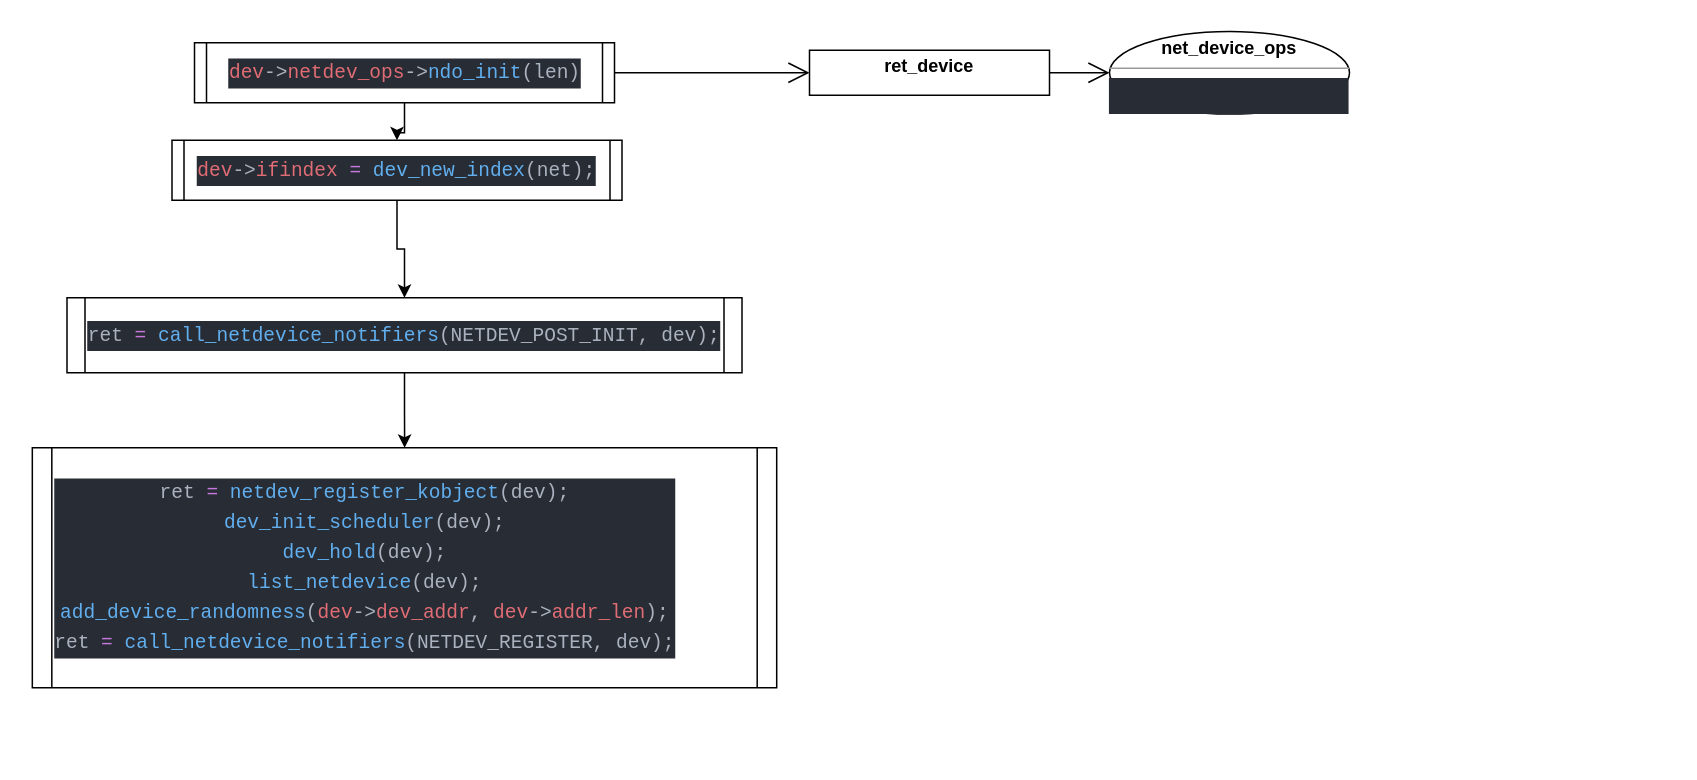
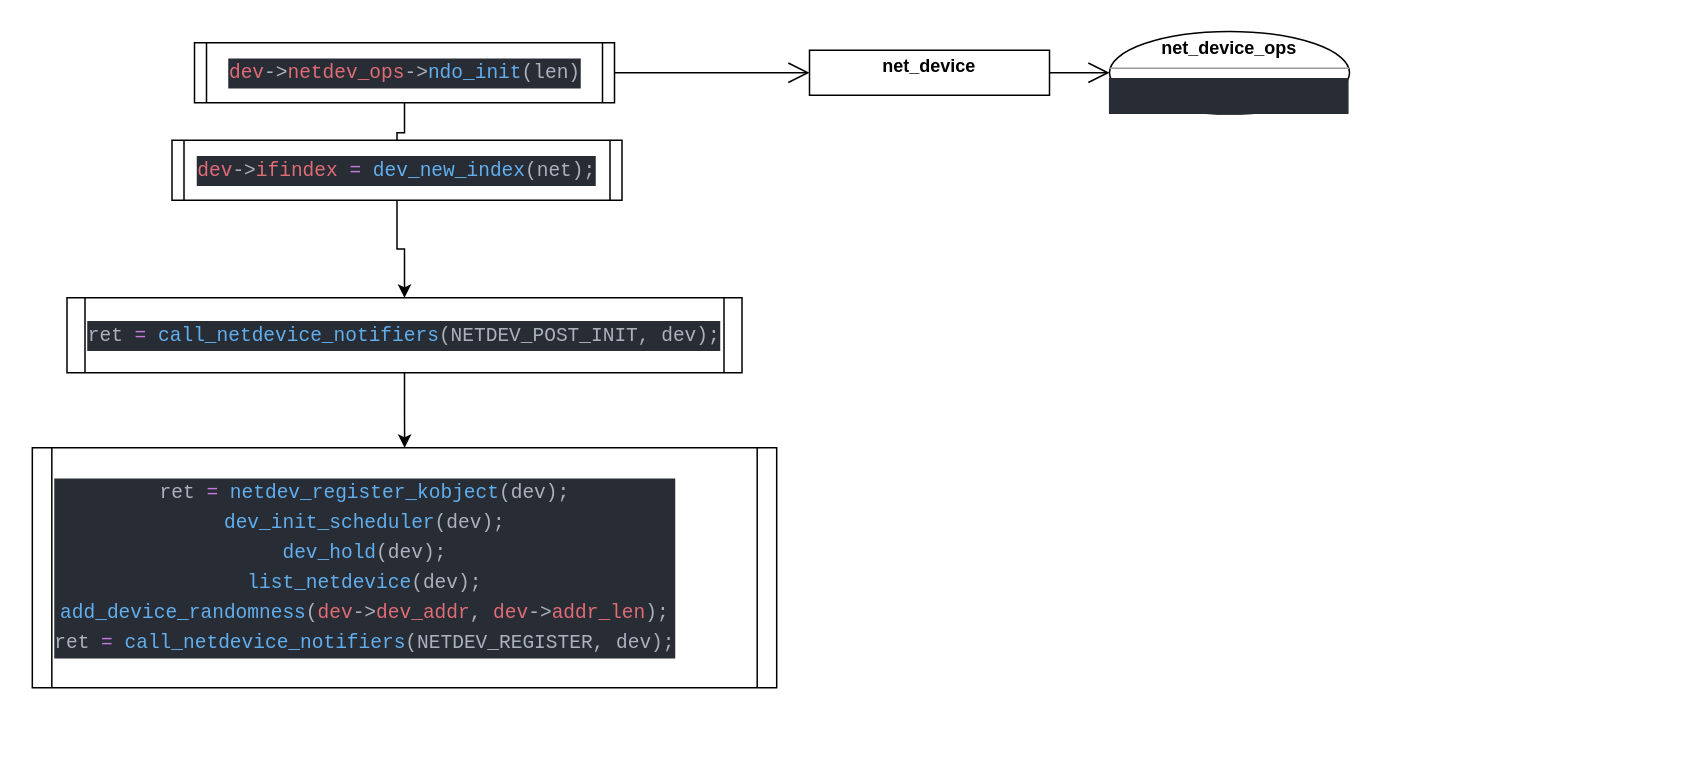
(857, 61) -> (857, 61)
(402, 133) -> (402, 133)
